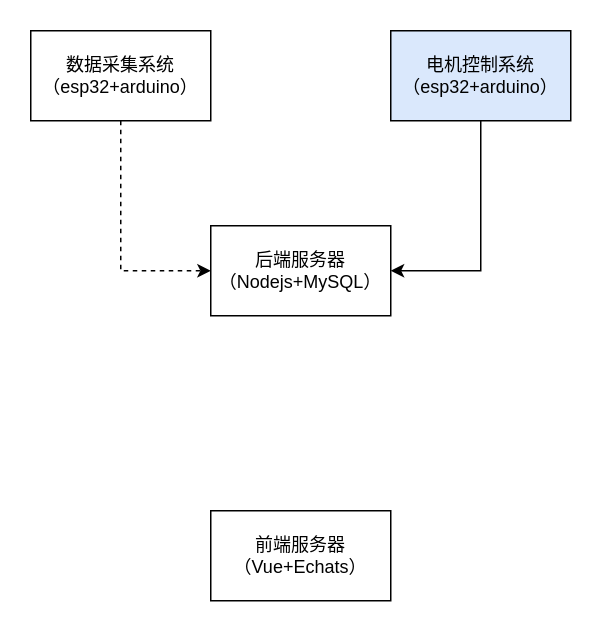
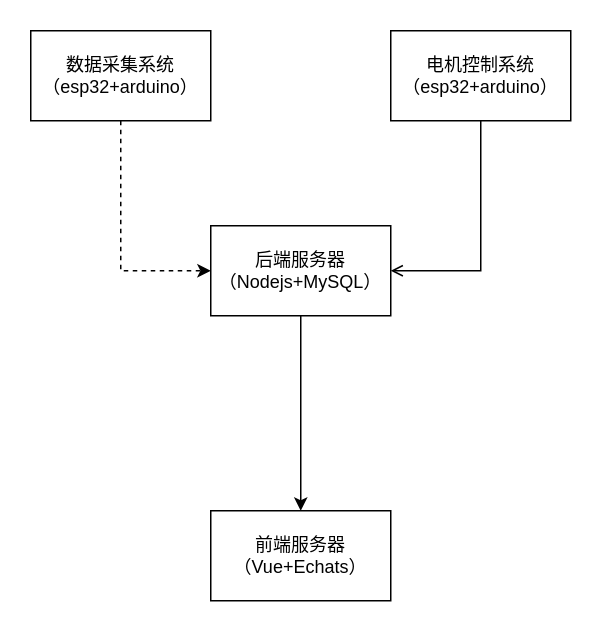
(481, 76) -> (481, 76)
(402, 271) -> (399, 271)
none -> (301, 408)
